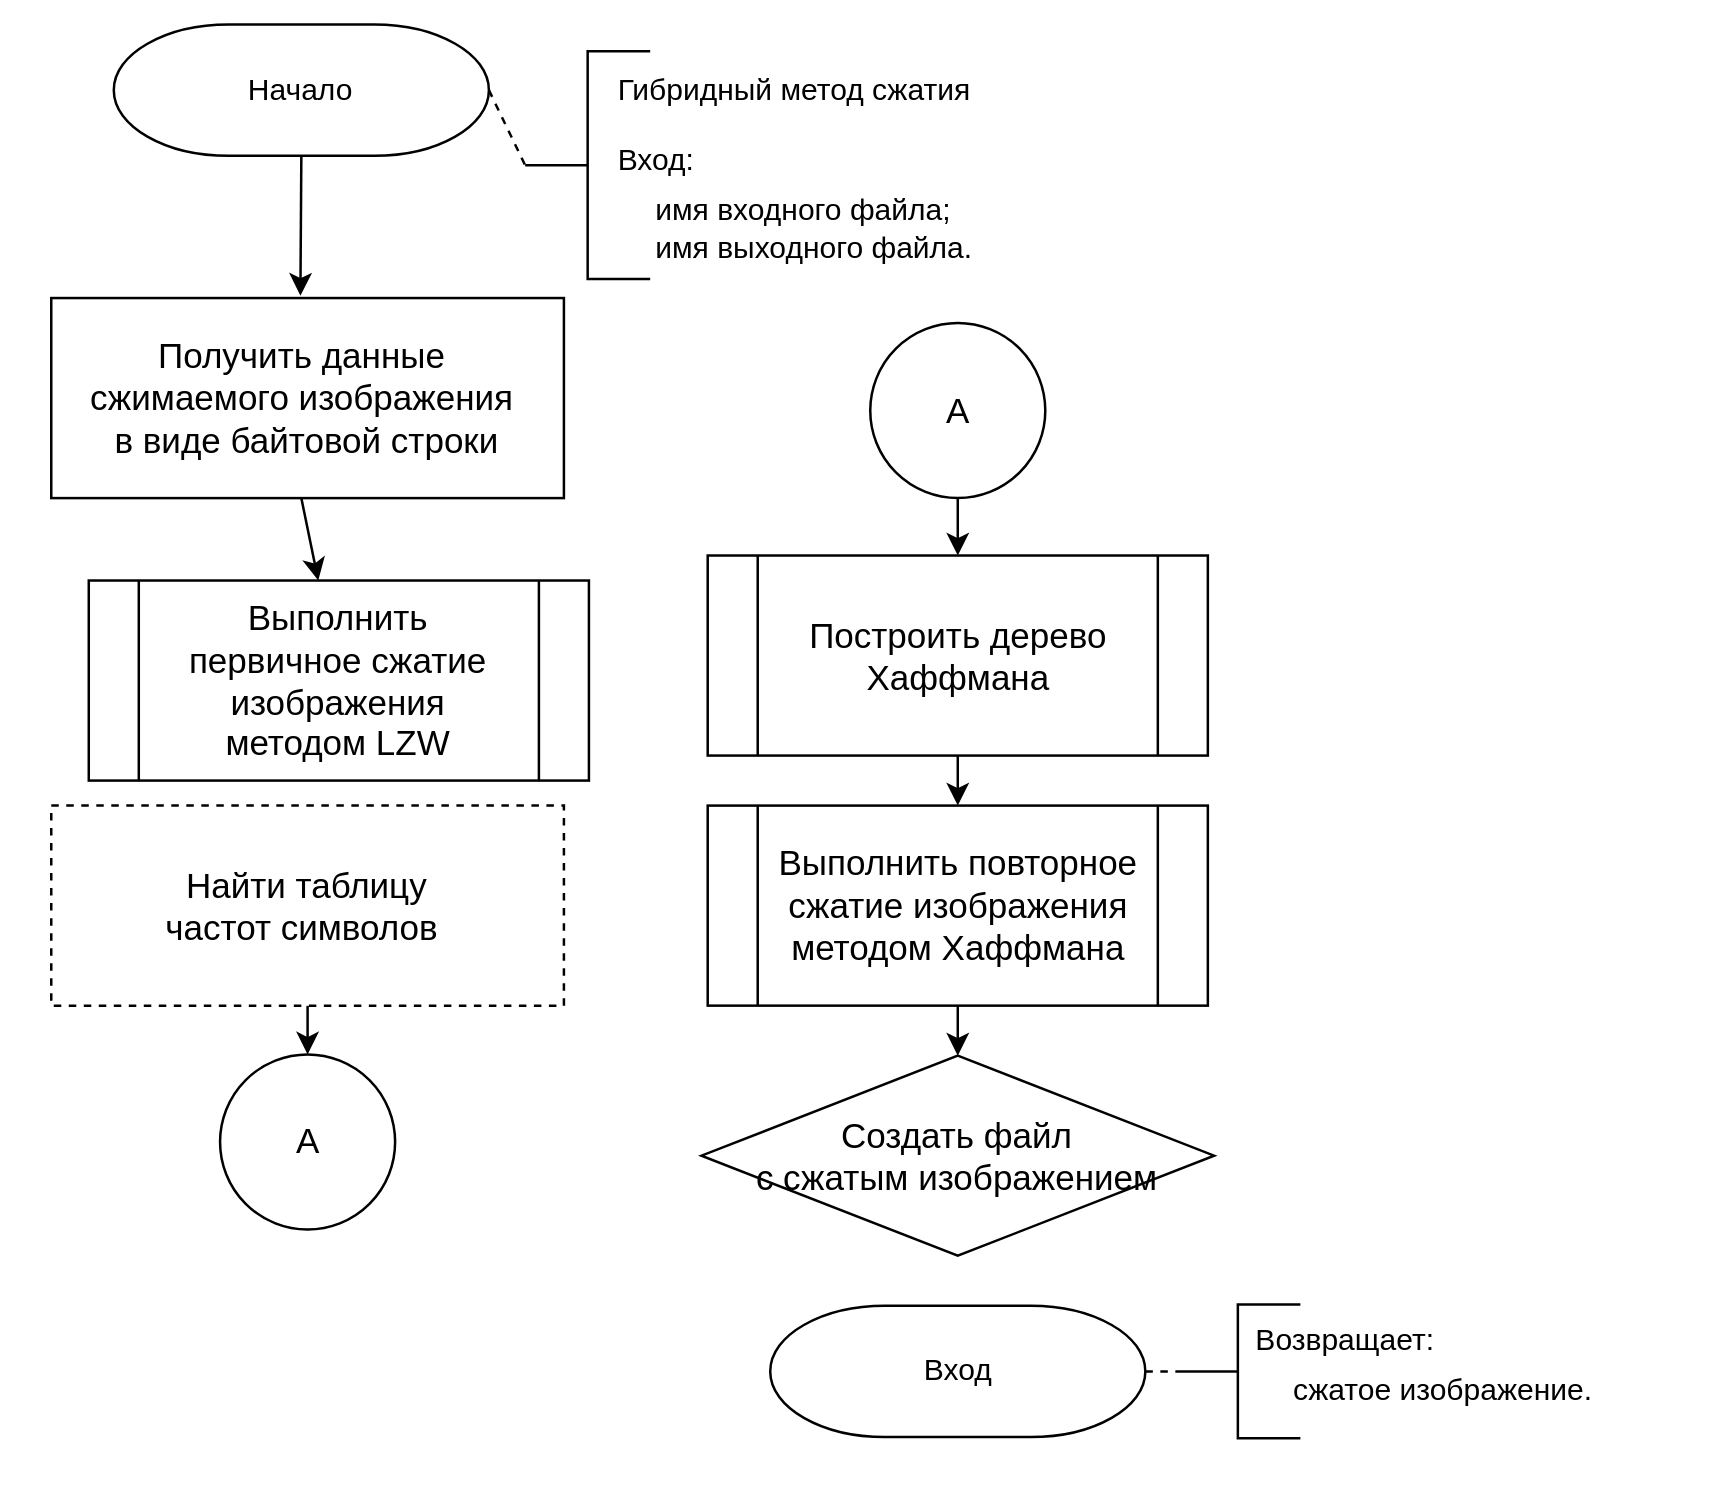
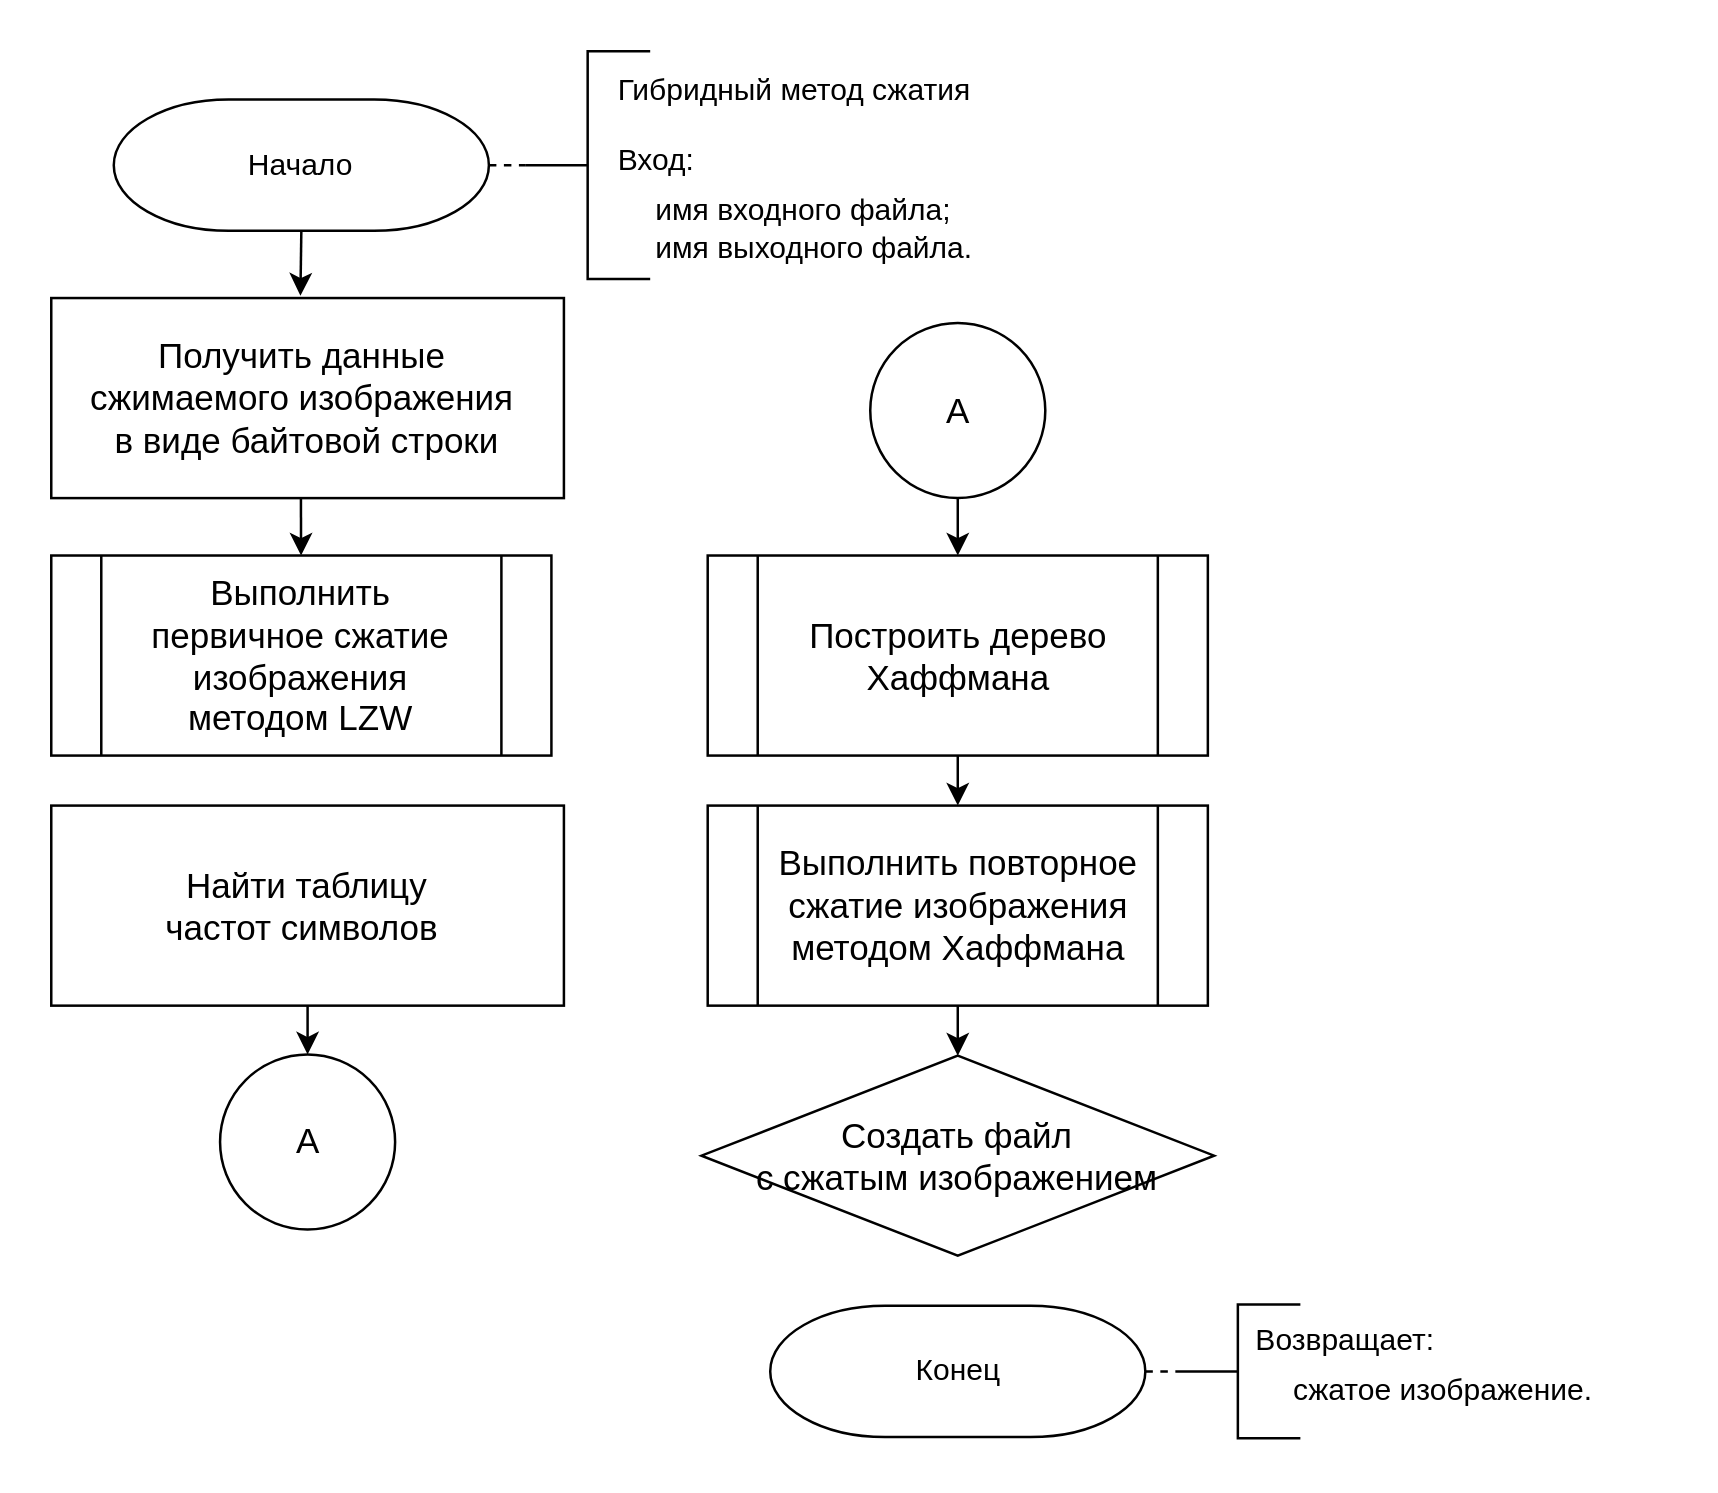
(301, 90) -> (301, 165)
(339, 680) -> (301, 655)
(308, 905) -> (308, 905)
(959, 1371) -> (959, 1371)
